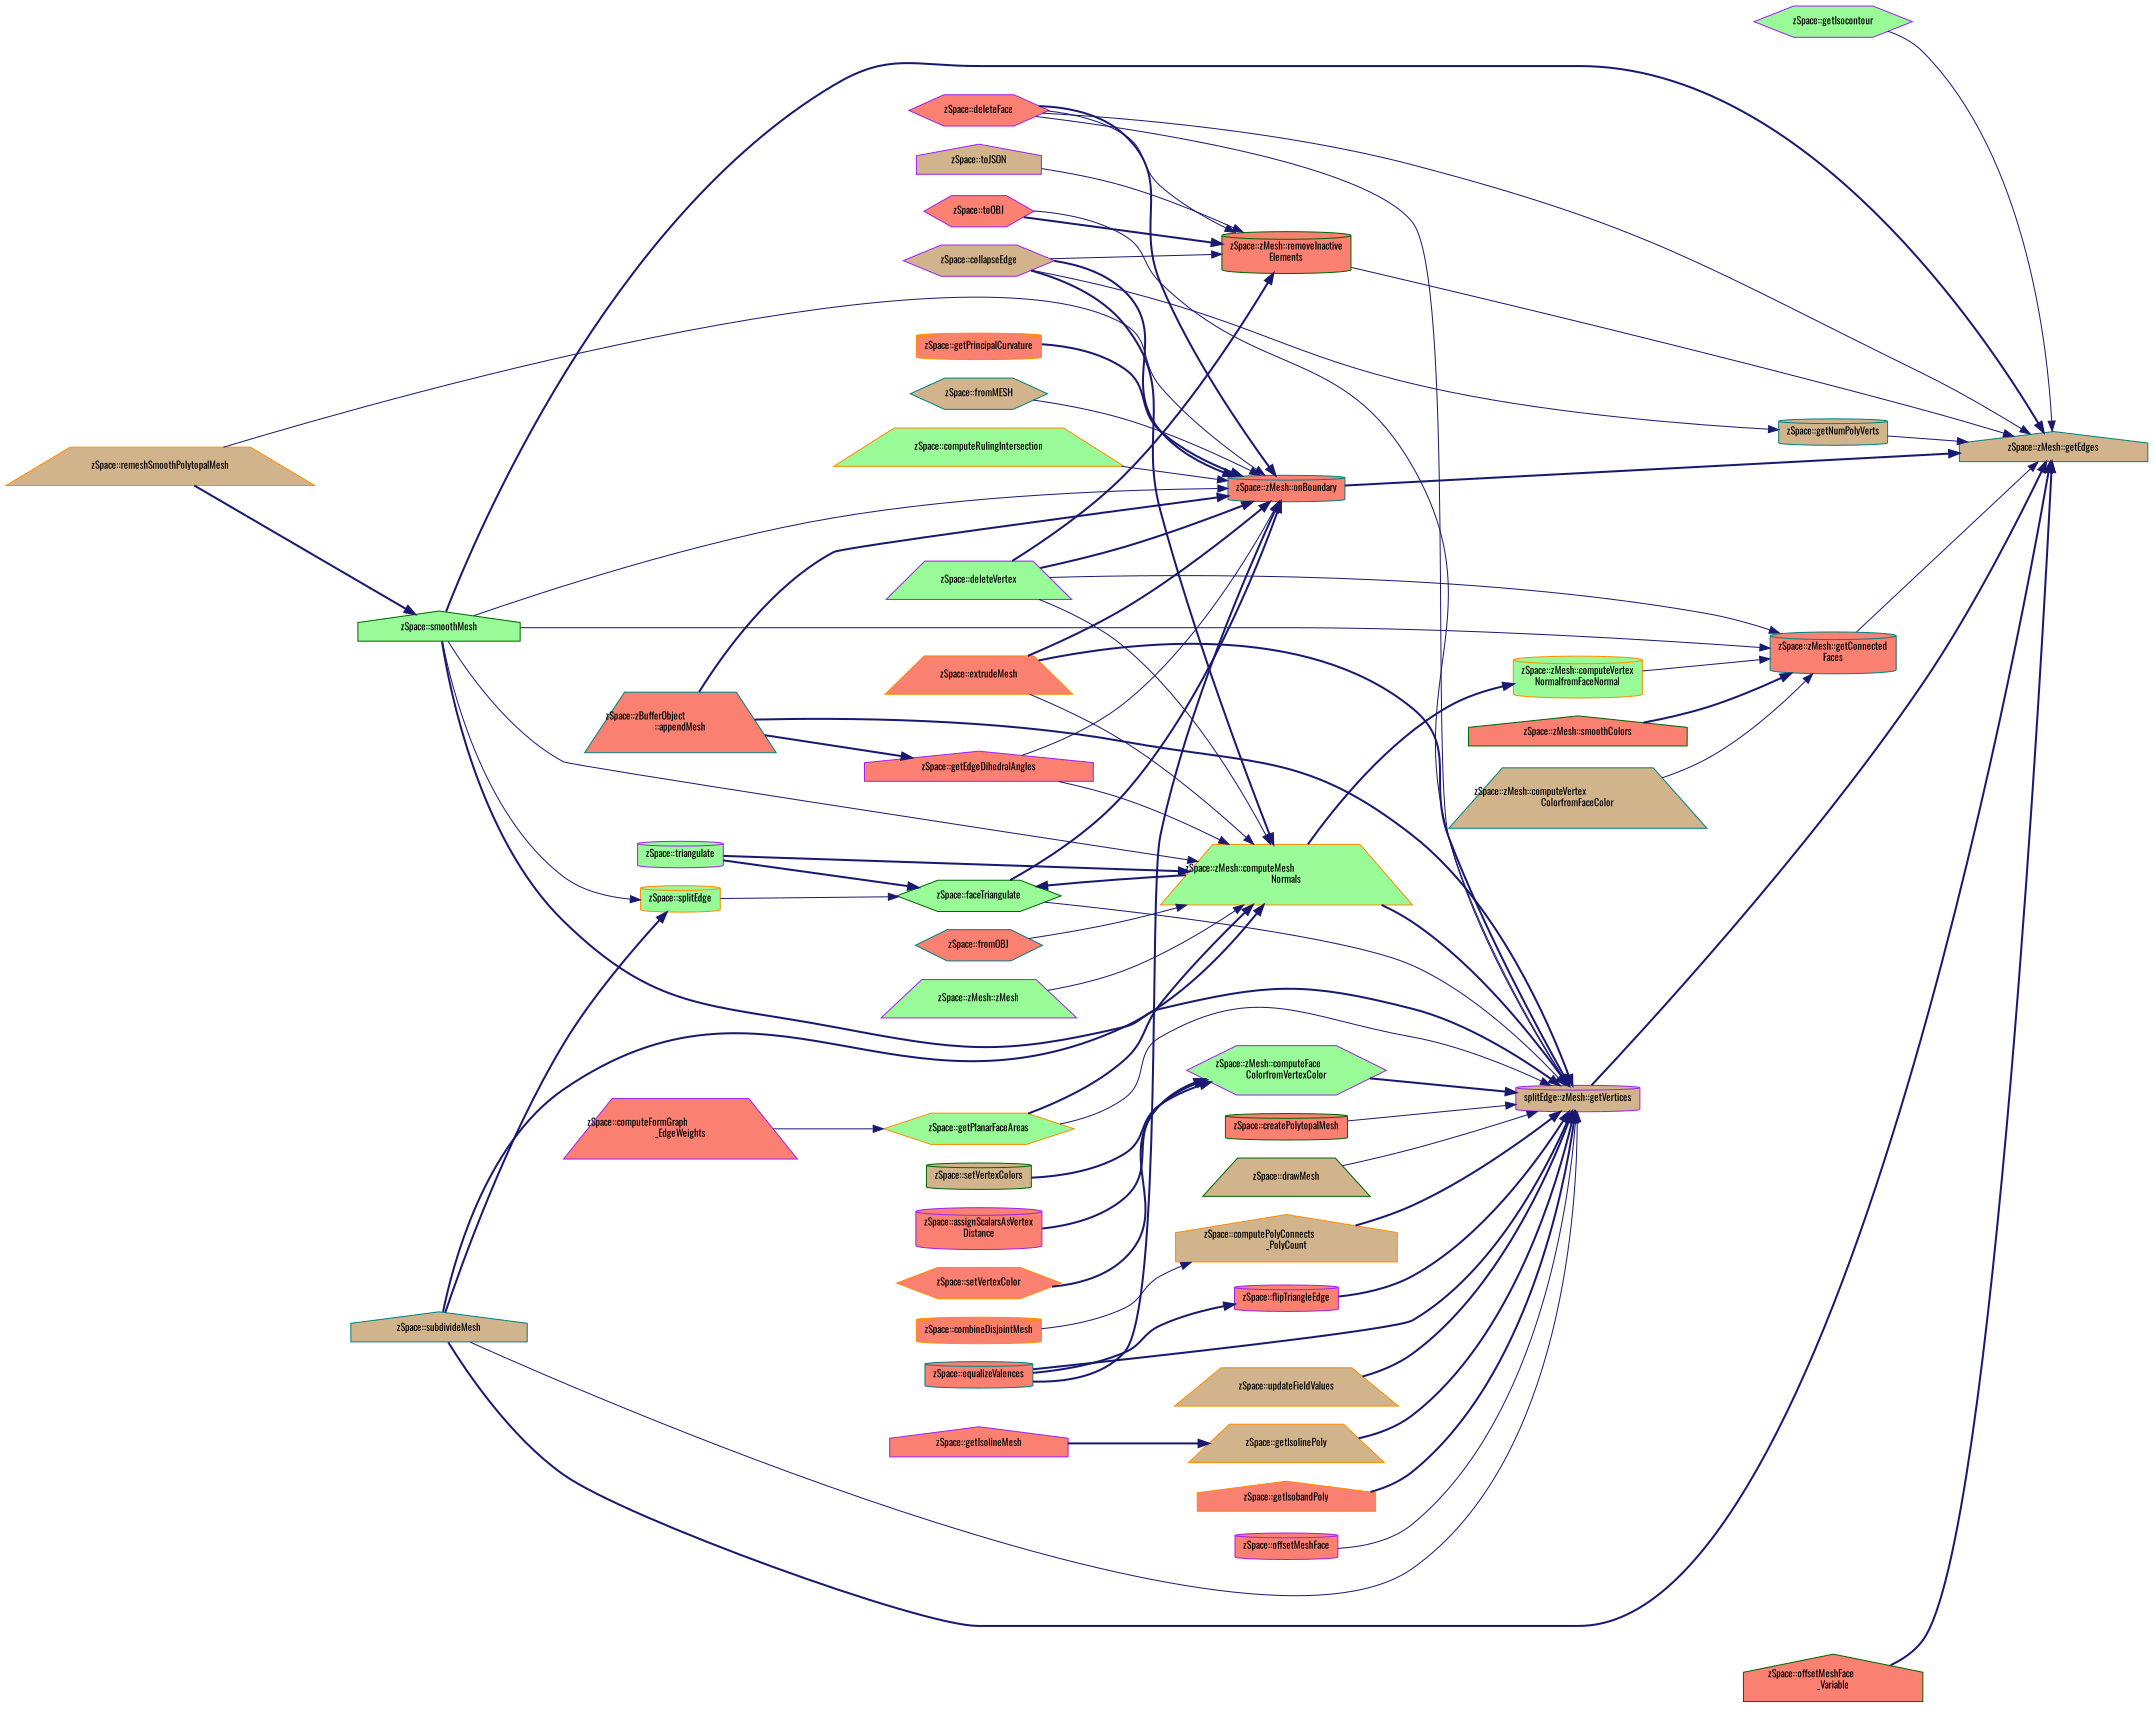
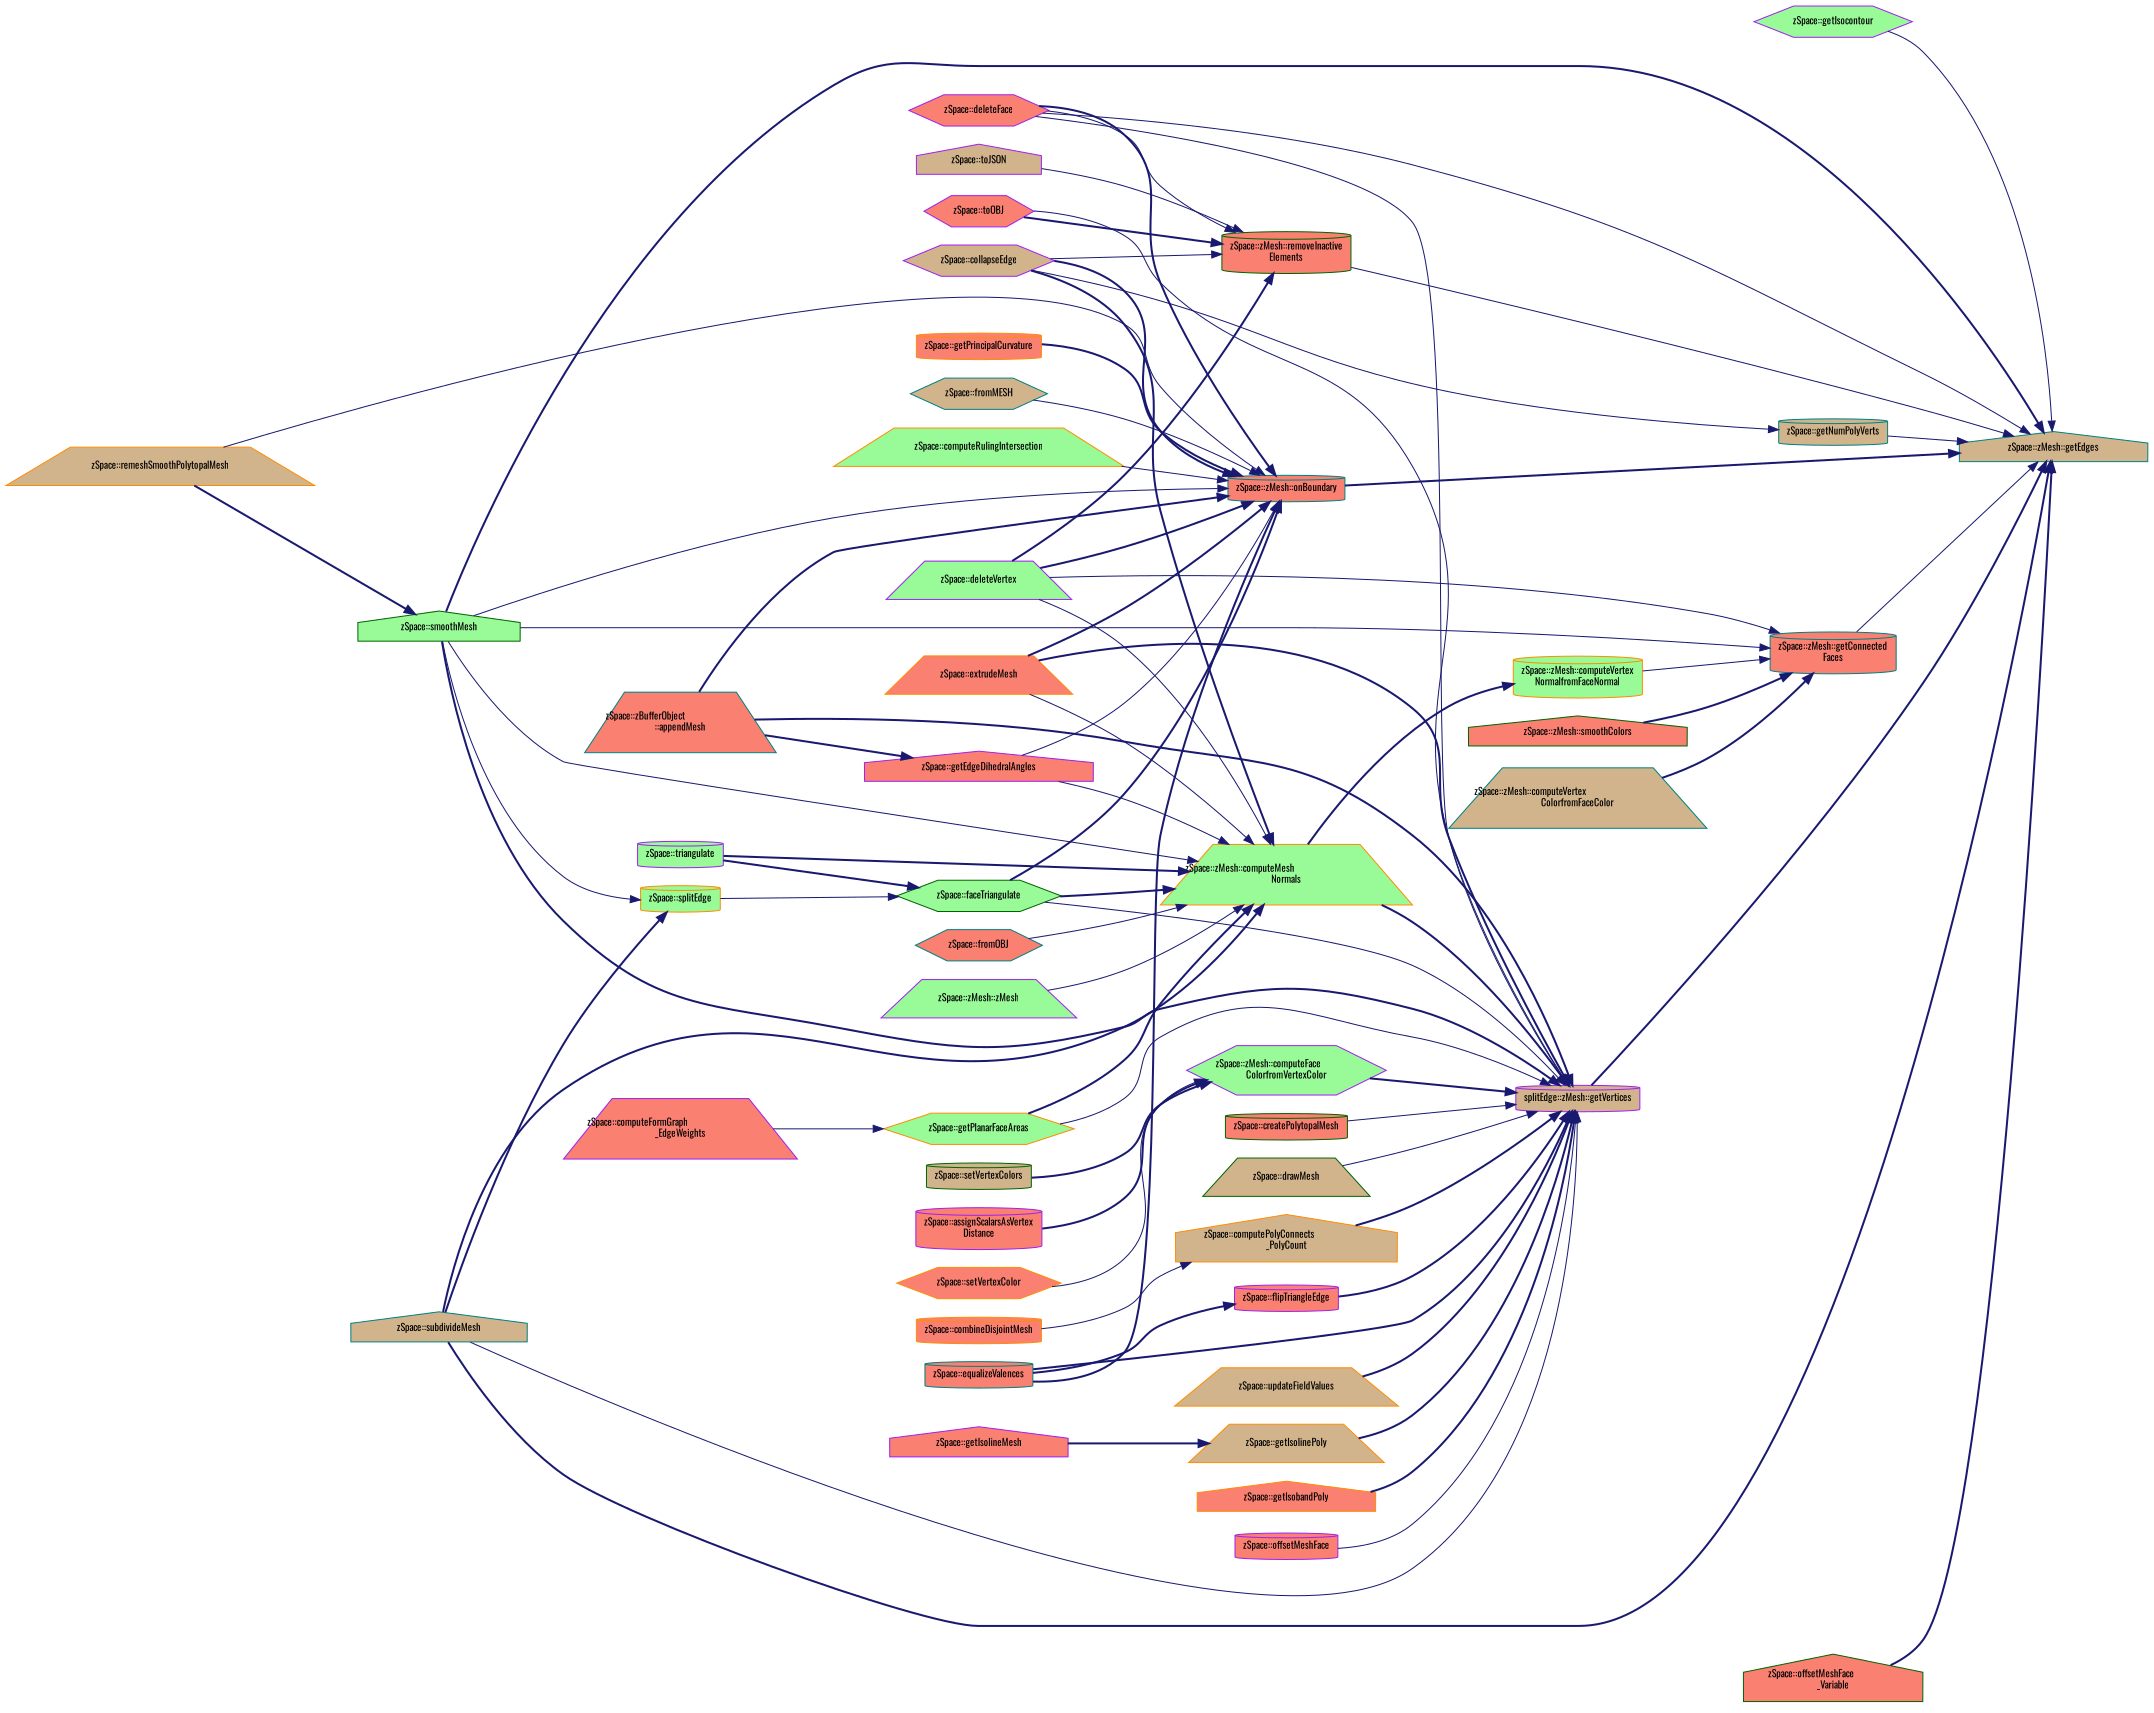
(1739, 738) -> (1739, 738)
(1116, 880) -> (1112, 893)
(1140, 1236) -> (1140, 1236)
